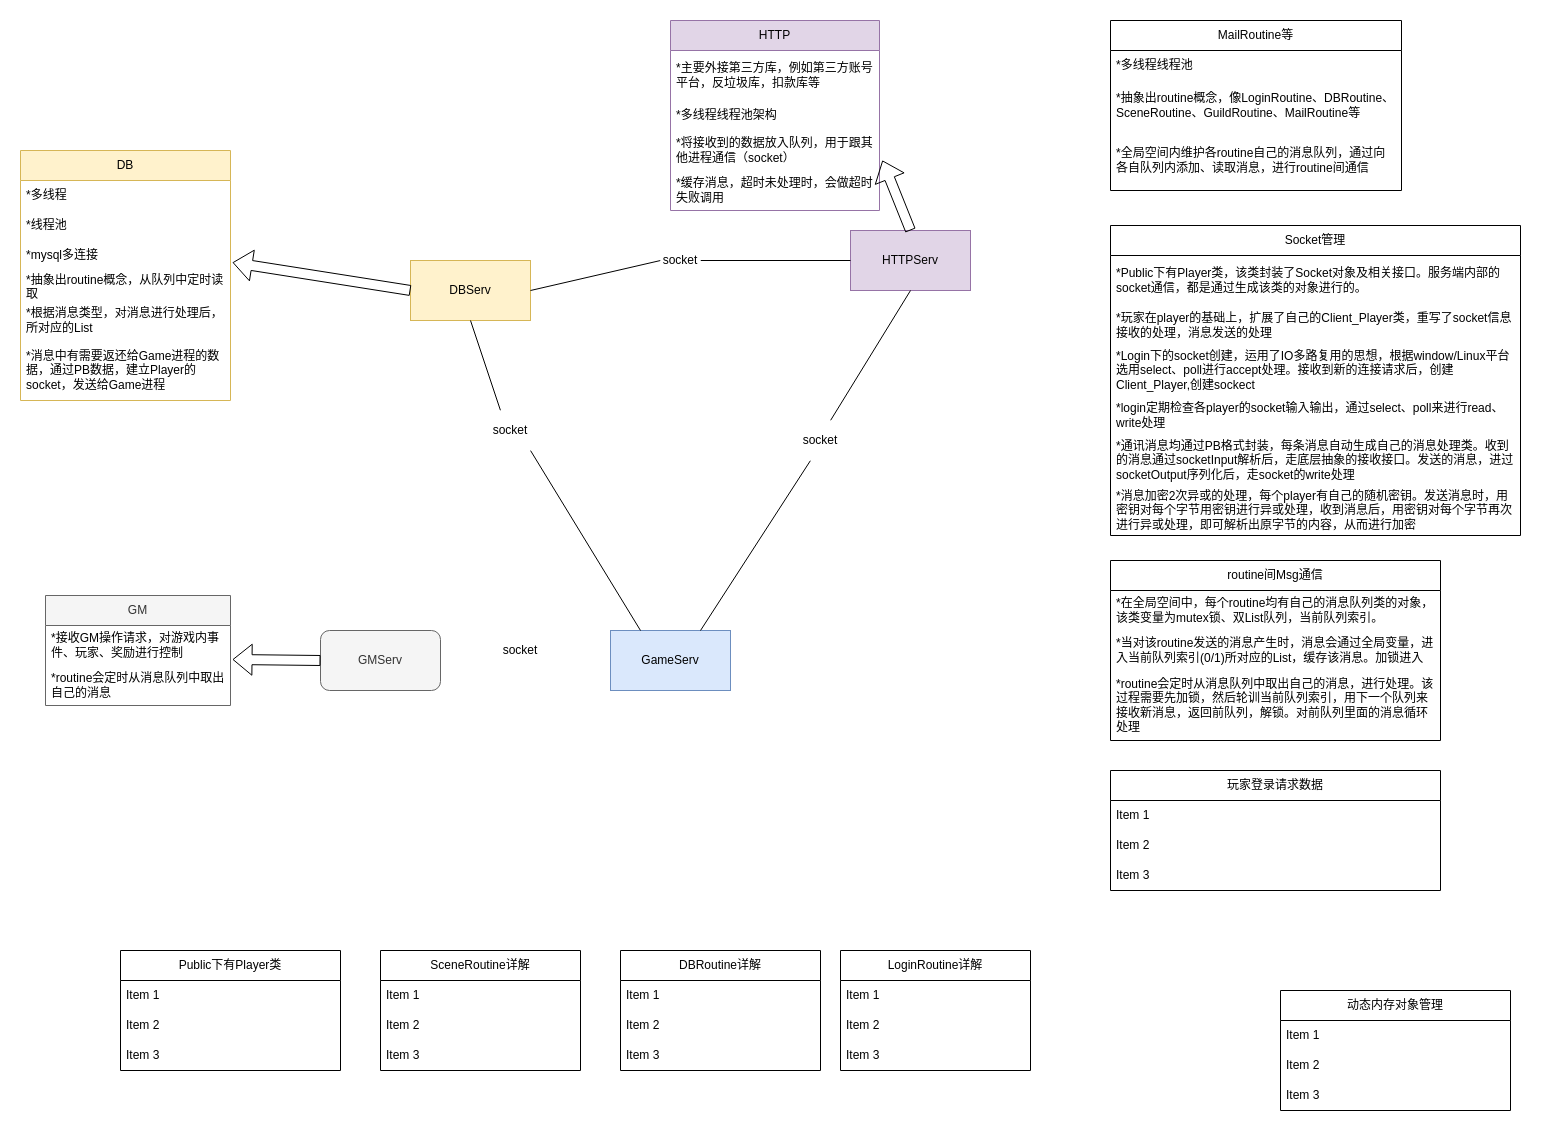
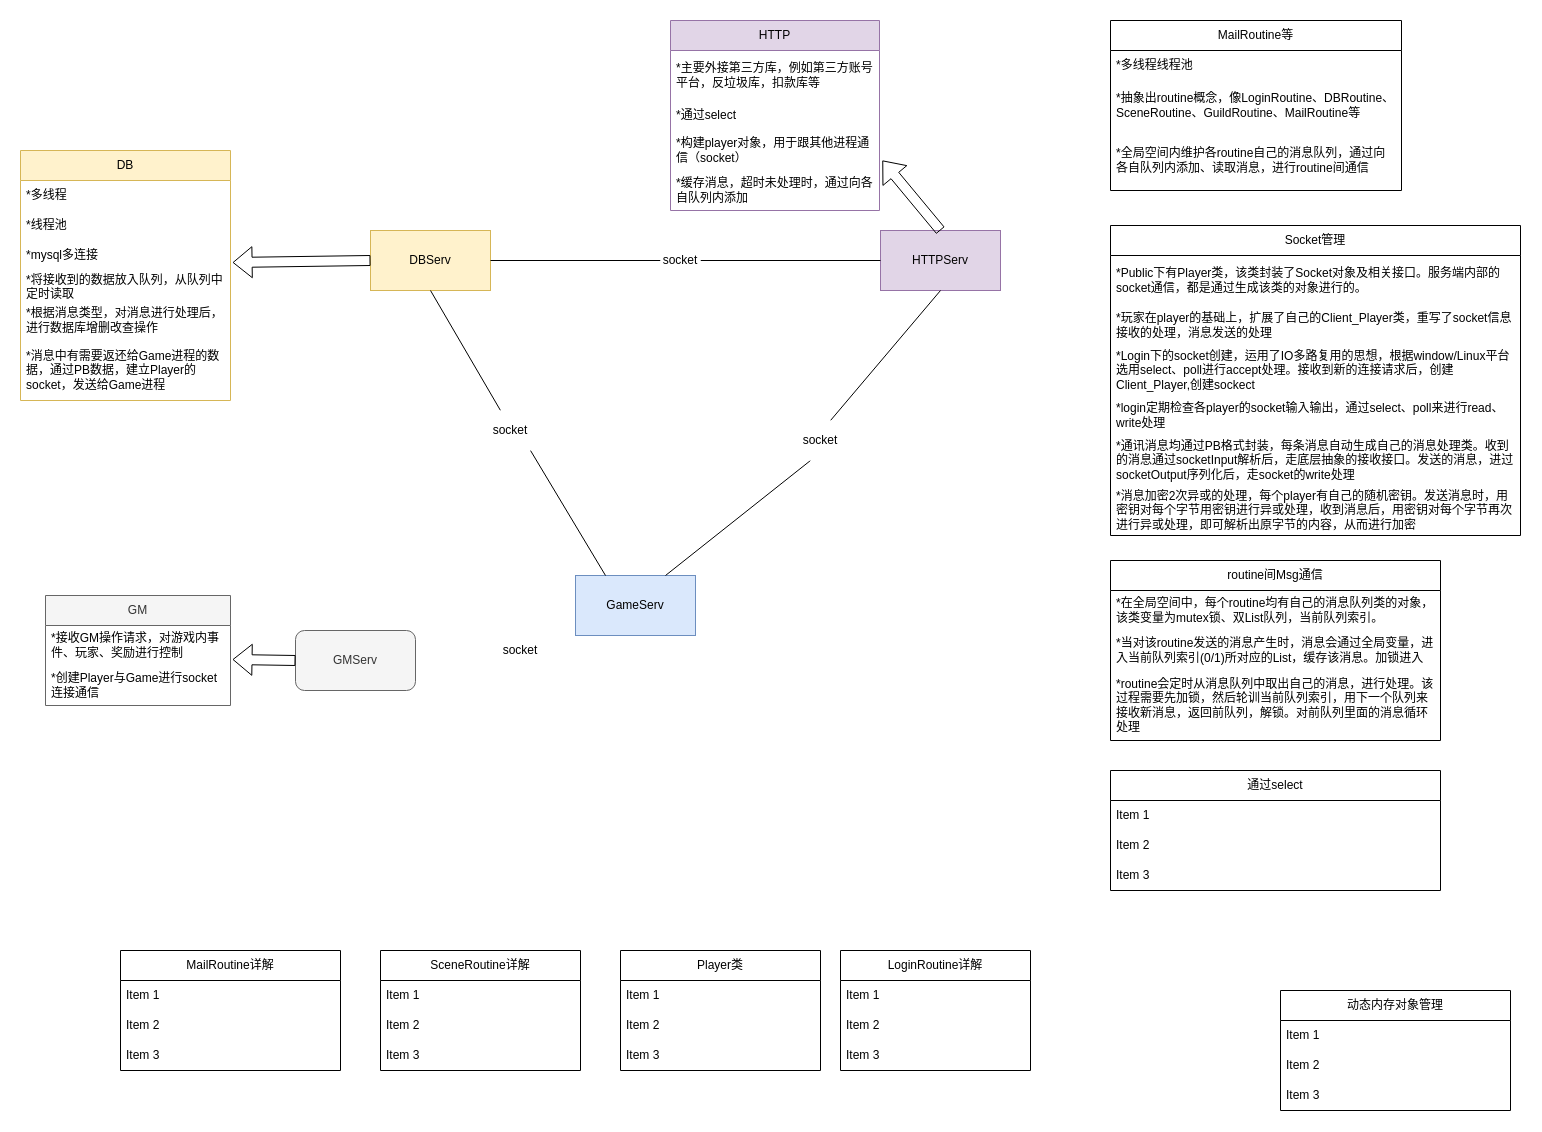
(728, 116) -> (710, 116)
(776, 151) -> (776, 151)
(776, 191) -> (776, 191)
(911, 261) -> (941, 261)
(127, 286) -> (127, 286)
(471, 291) -> (431, 261)
(127, 321) -> (127, 321)
(381, 661) -> (356, 661)
(671, 661) -> (636, 606)
(139, 686) -> (139, 686)
(1276, 786) -> (1276, 786)
(231, 966) -> (231, 966)
(721, 966) -> (721, 966)
